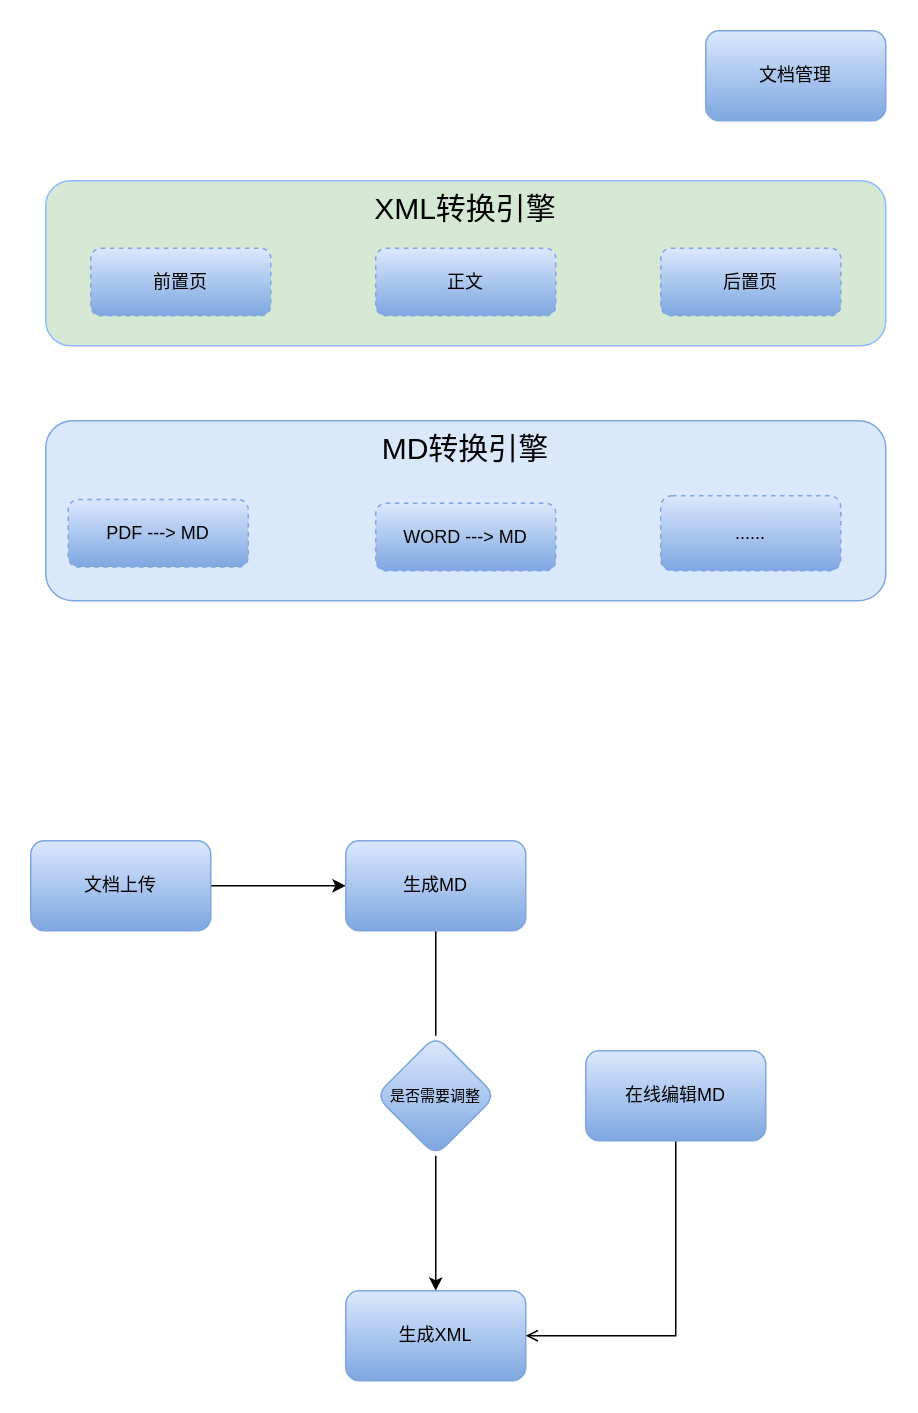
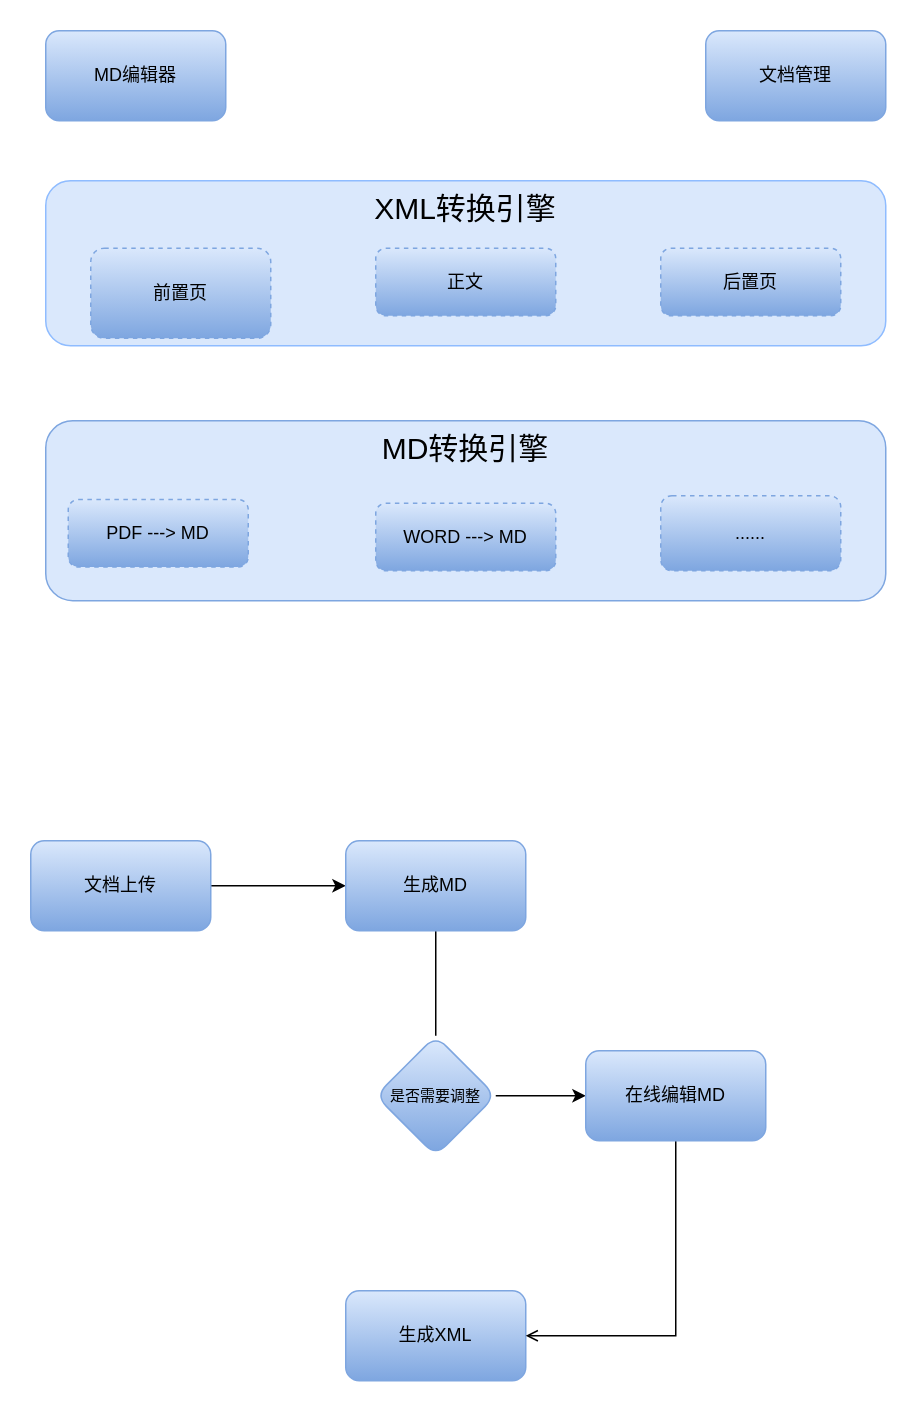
none -> (136, 76)
(466, 209) -> (466, 209)
(181, 282) -> (181, 293)
(436, 1218) -> (536, 1096)
